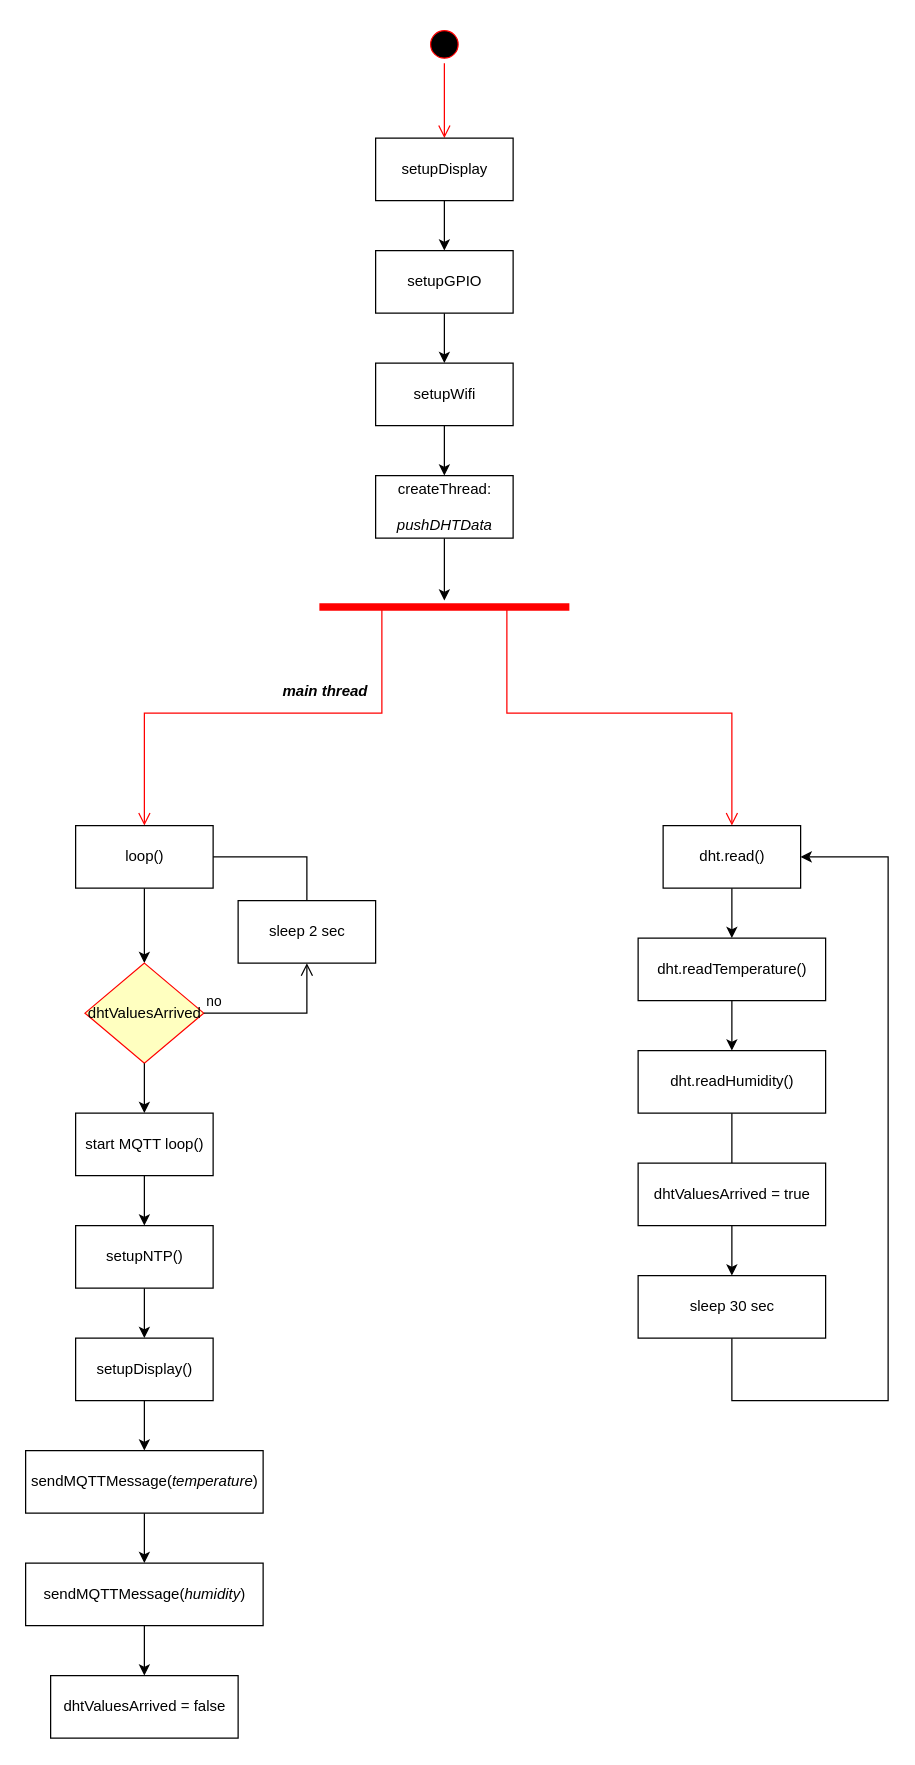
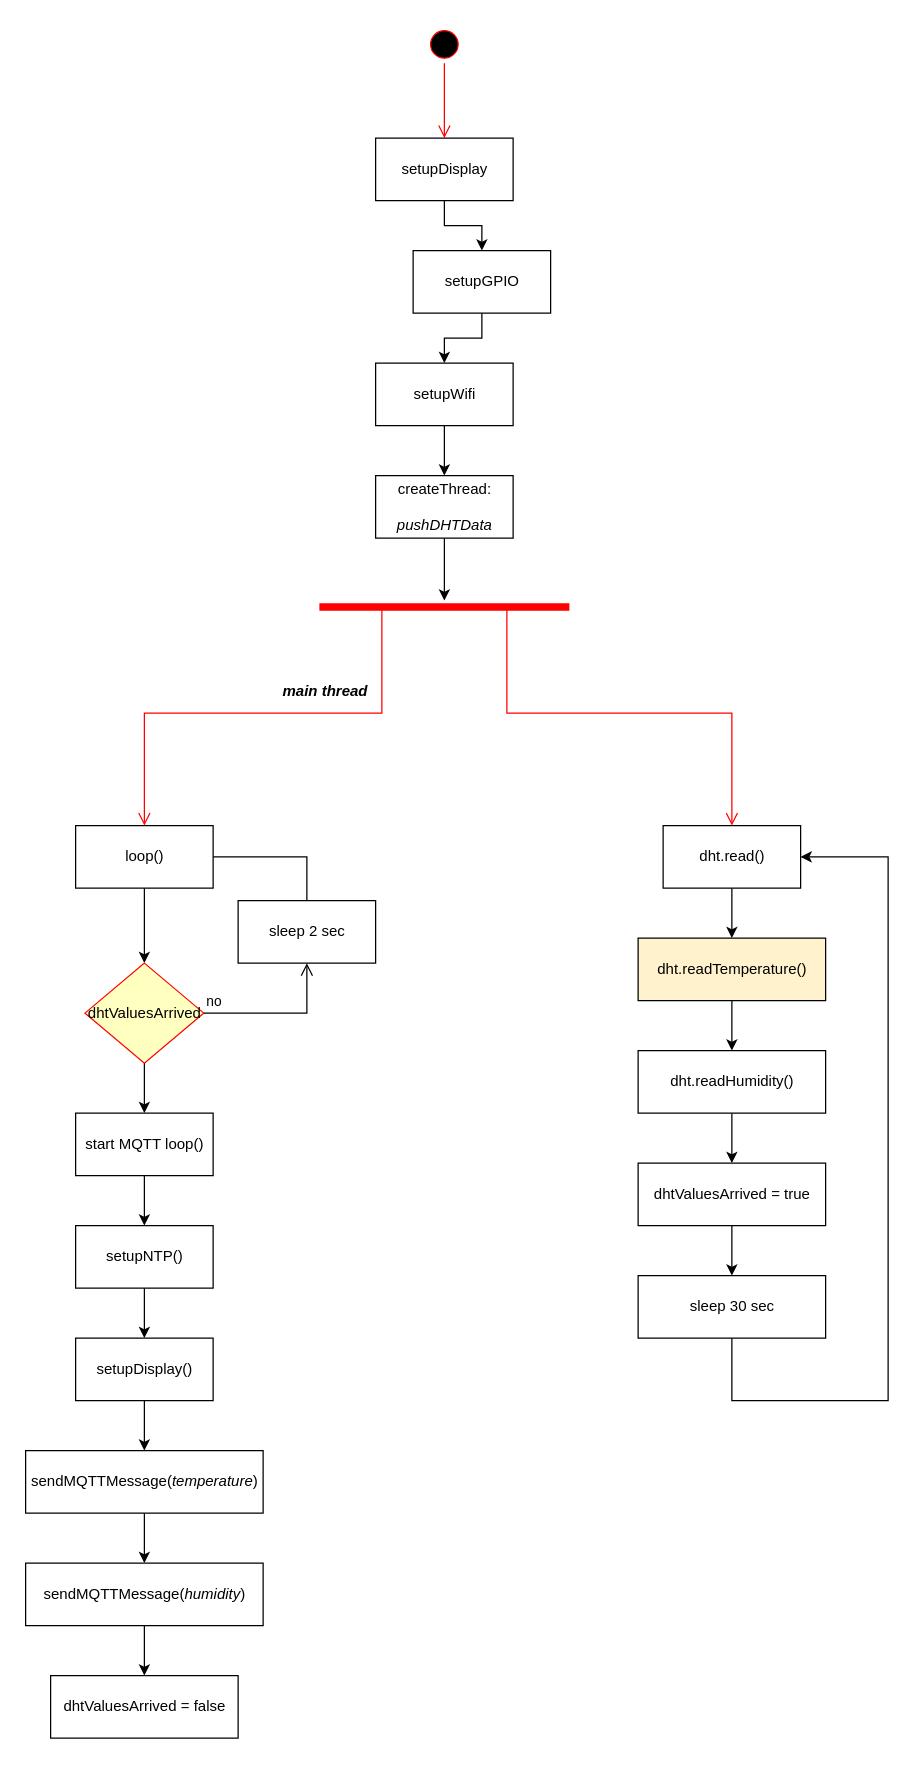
(444, 282) -> (482, 282)
(732, 969) -> (732, 969)
(732, 1156) -> (732, 1153)
